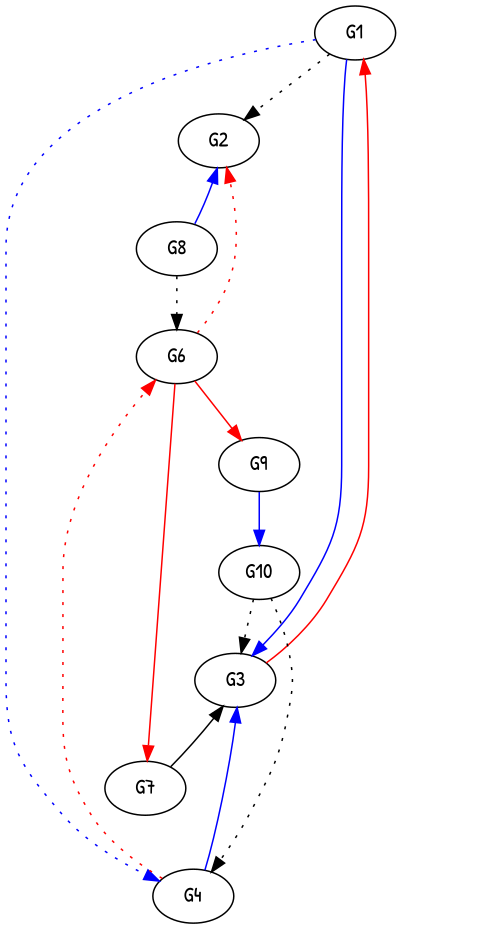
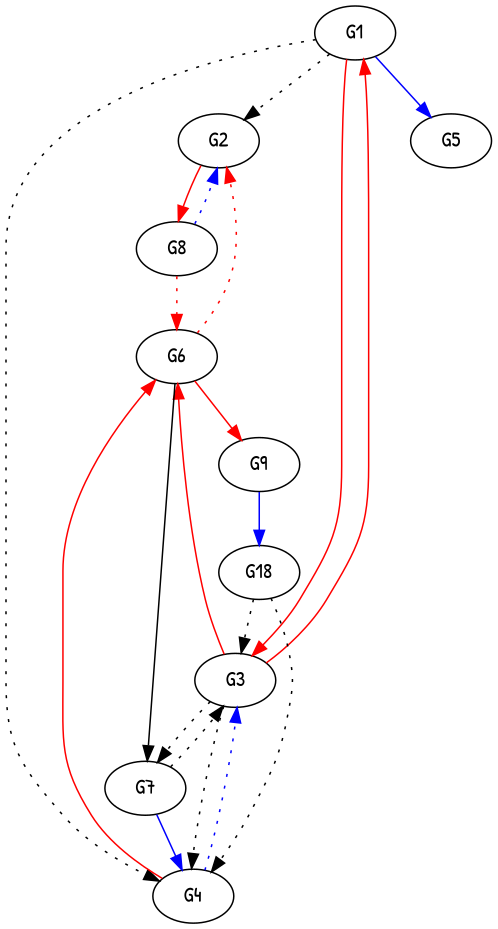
none -> (451, 141)
none -> (191, 186)
(204, 204) -> (204, 204)
(177, 295) -> (177, 295)
(342, 363) -> (342, 363)
(6, 389) -> (6, 389)
none -> (192, 529)
(162, 565) -> (162, 565)
(259, 572) -> (259, 572)
(63, 643) -> (63, 643)
none -> (188, 725)
(193, 743) -> (193, 743)
none -> (206, 779)
(223, 797) -> (223, 797)
none -> (166, 835)
